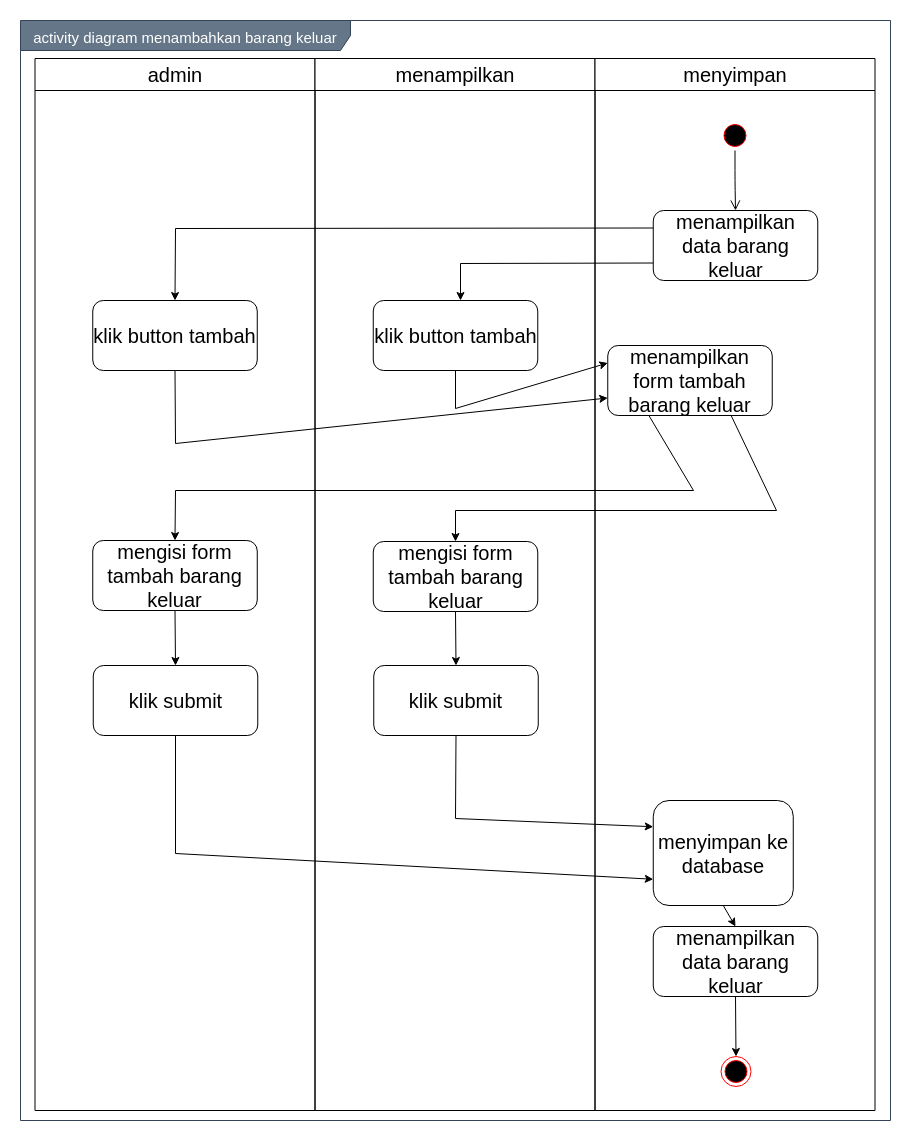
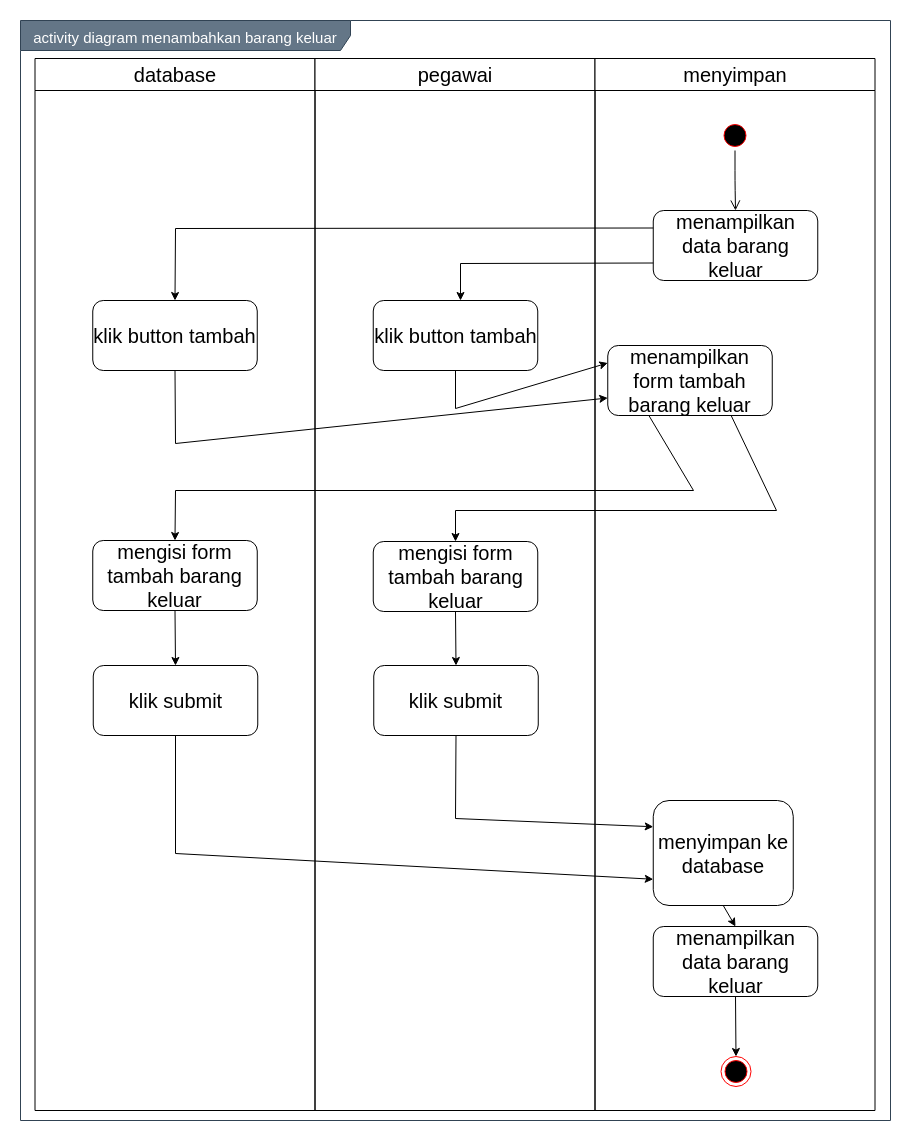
(176, 75) -> (176, 75)
(456, 75) -> (456, 75)
